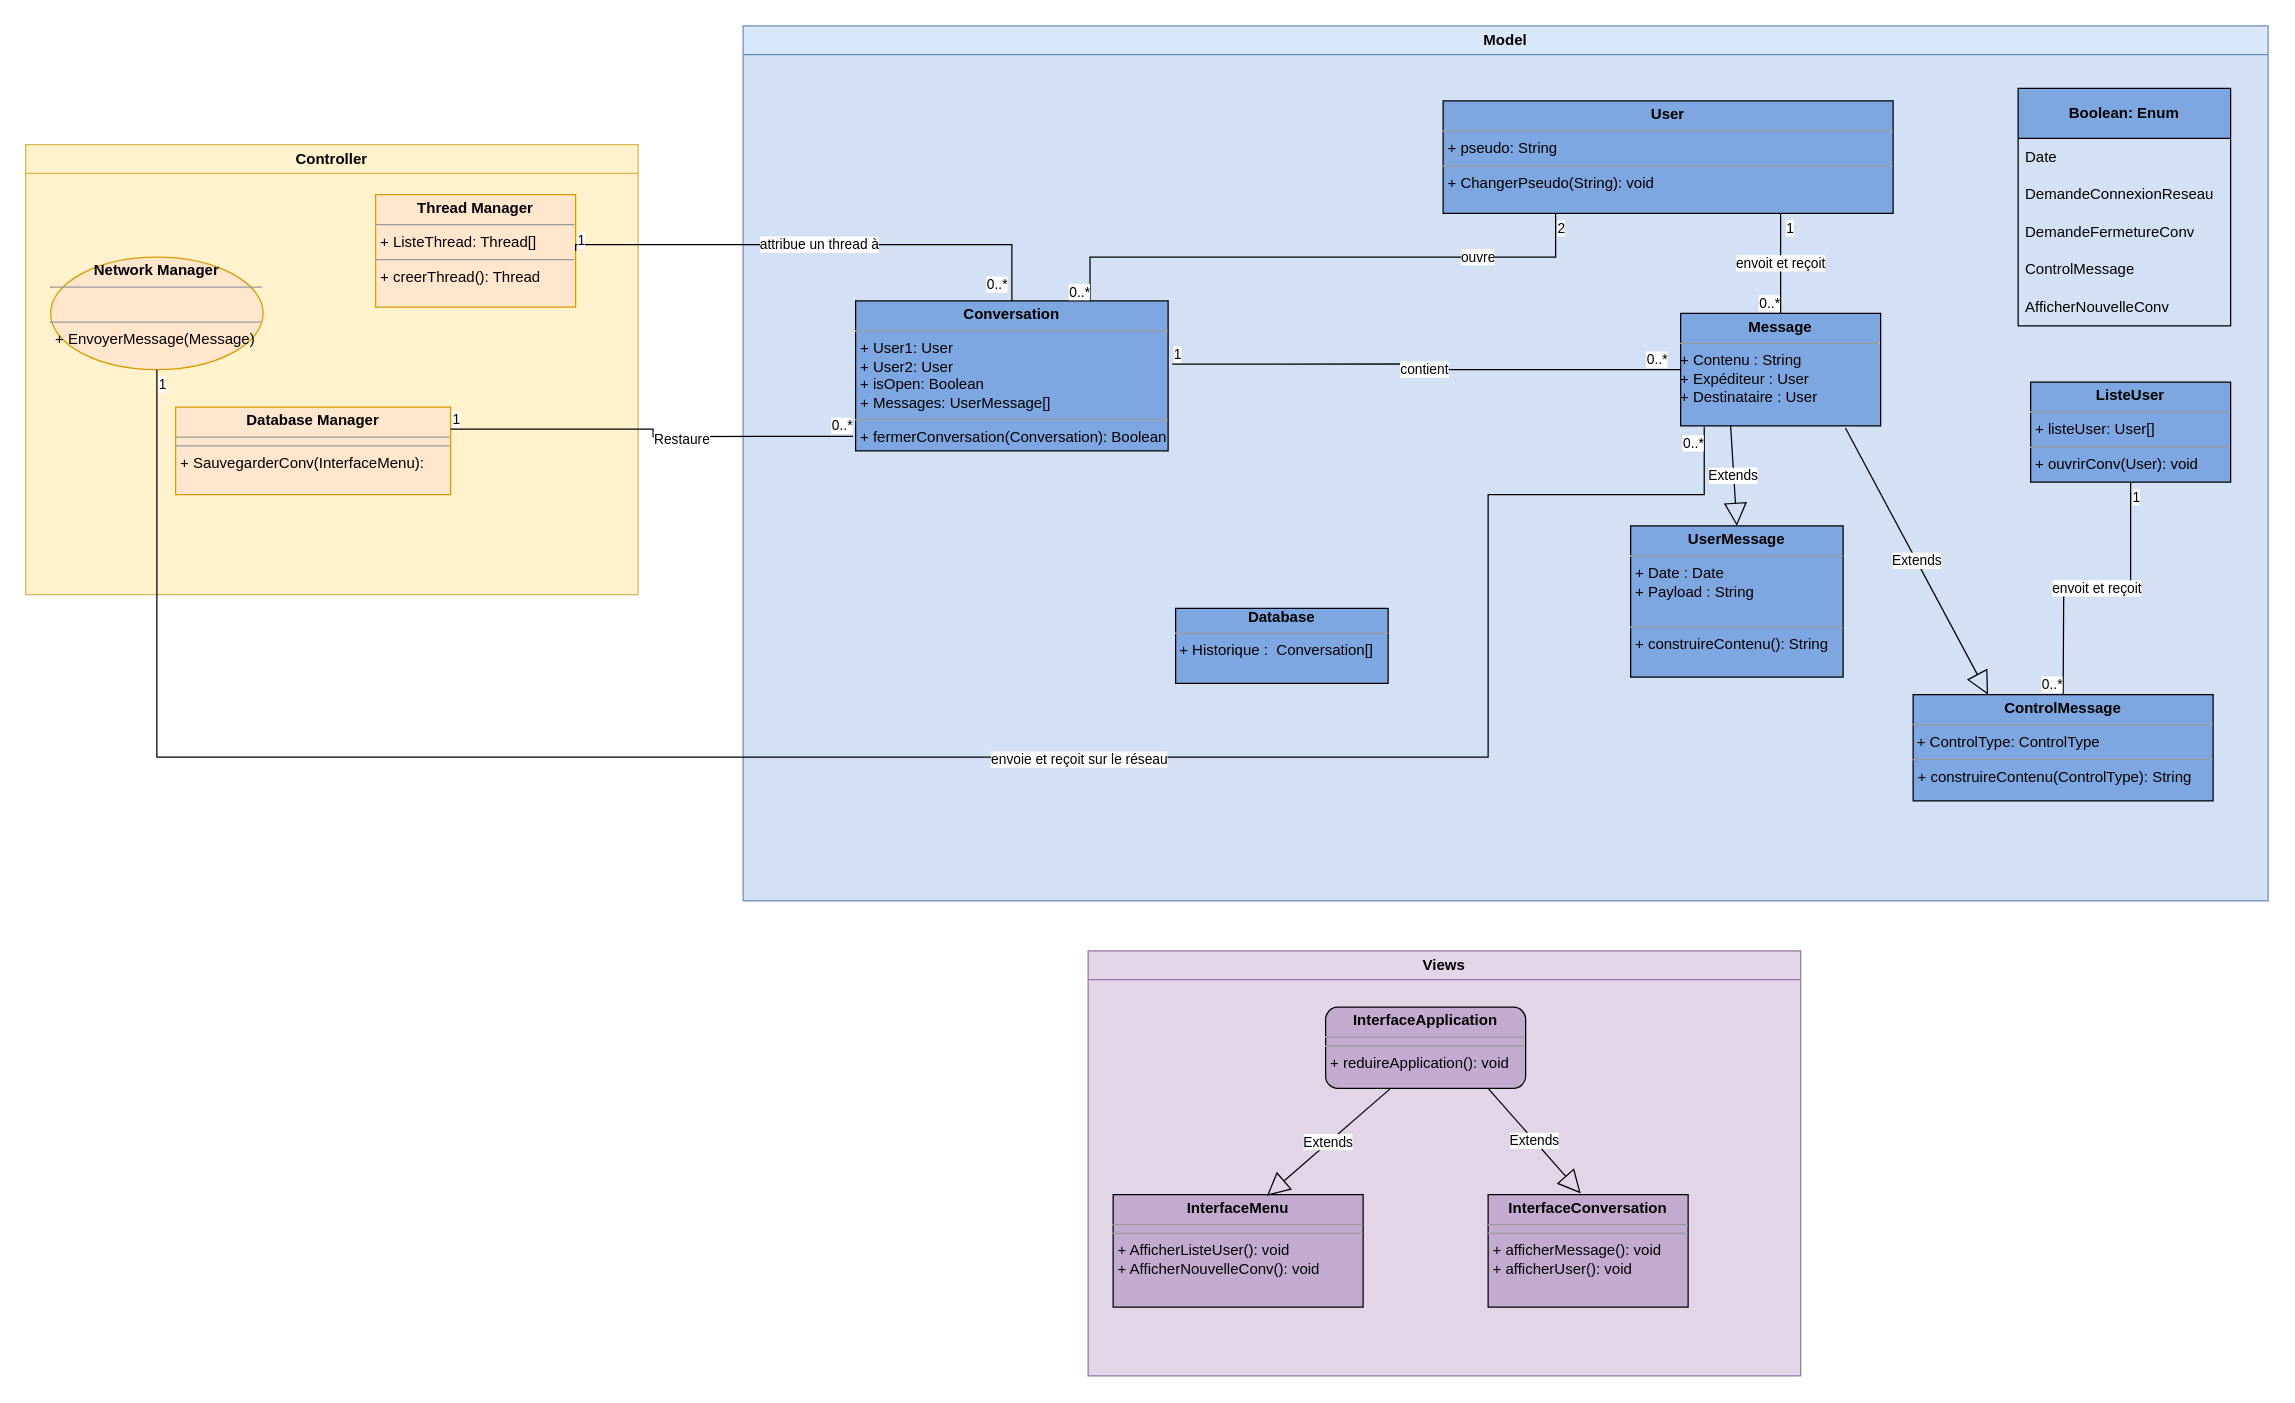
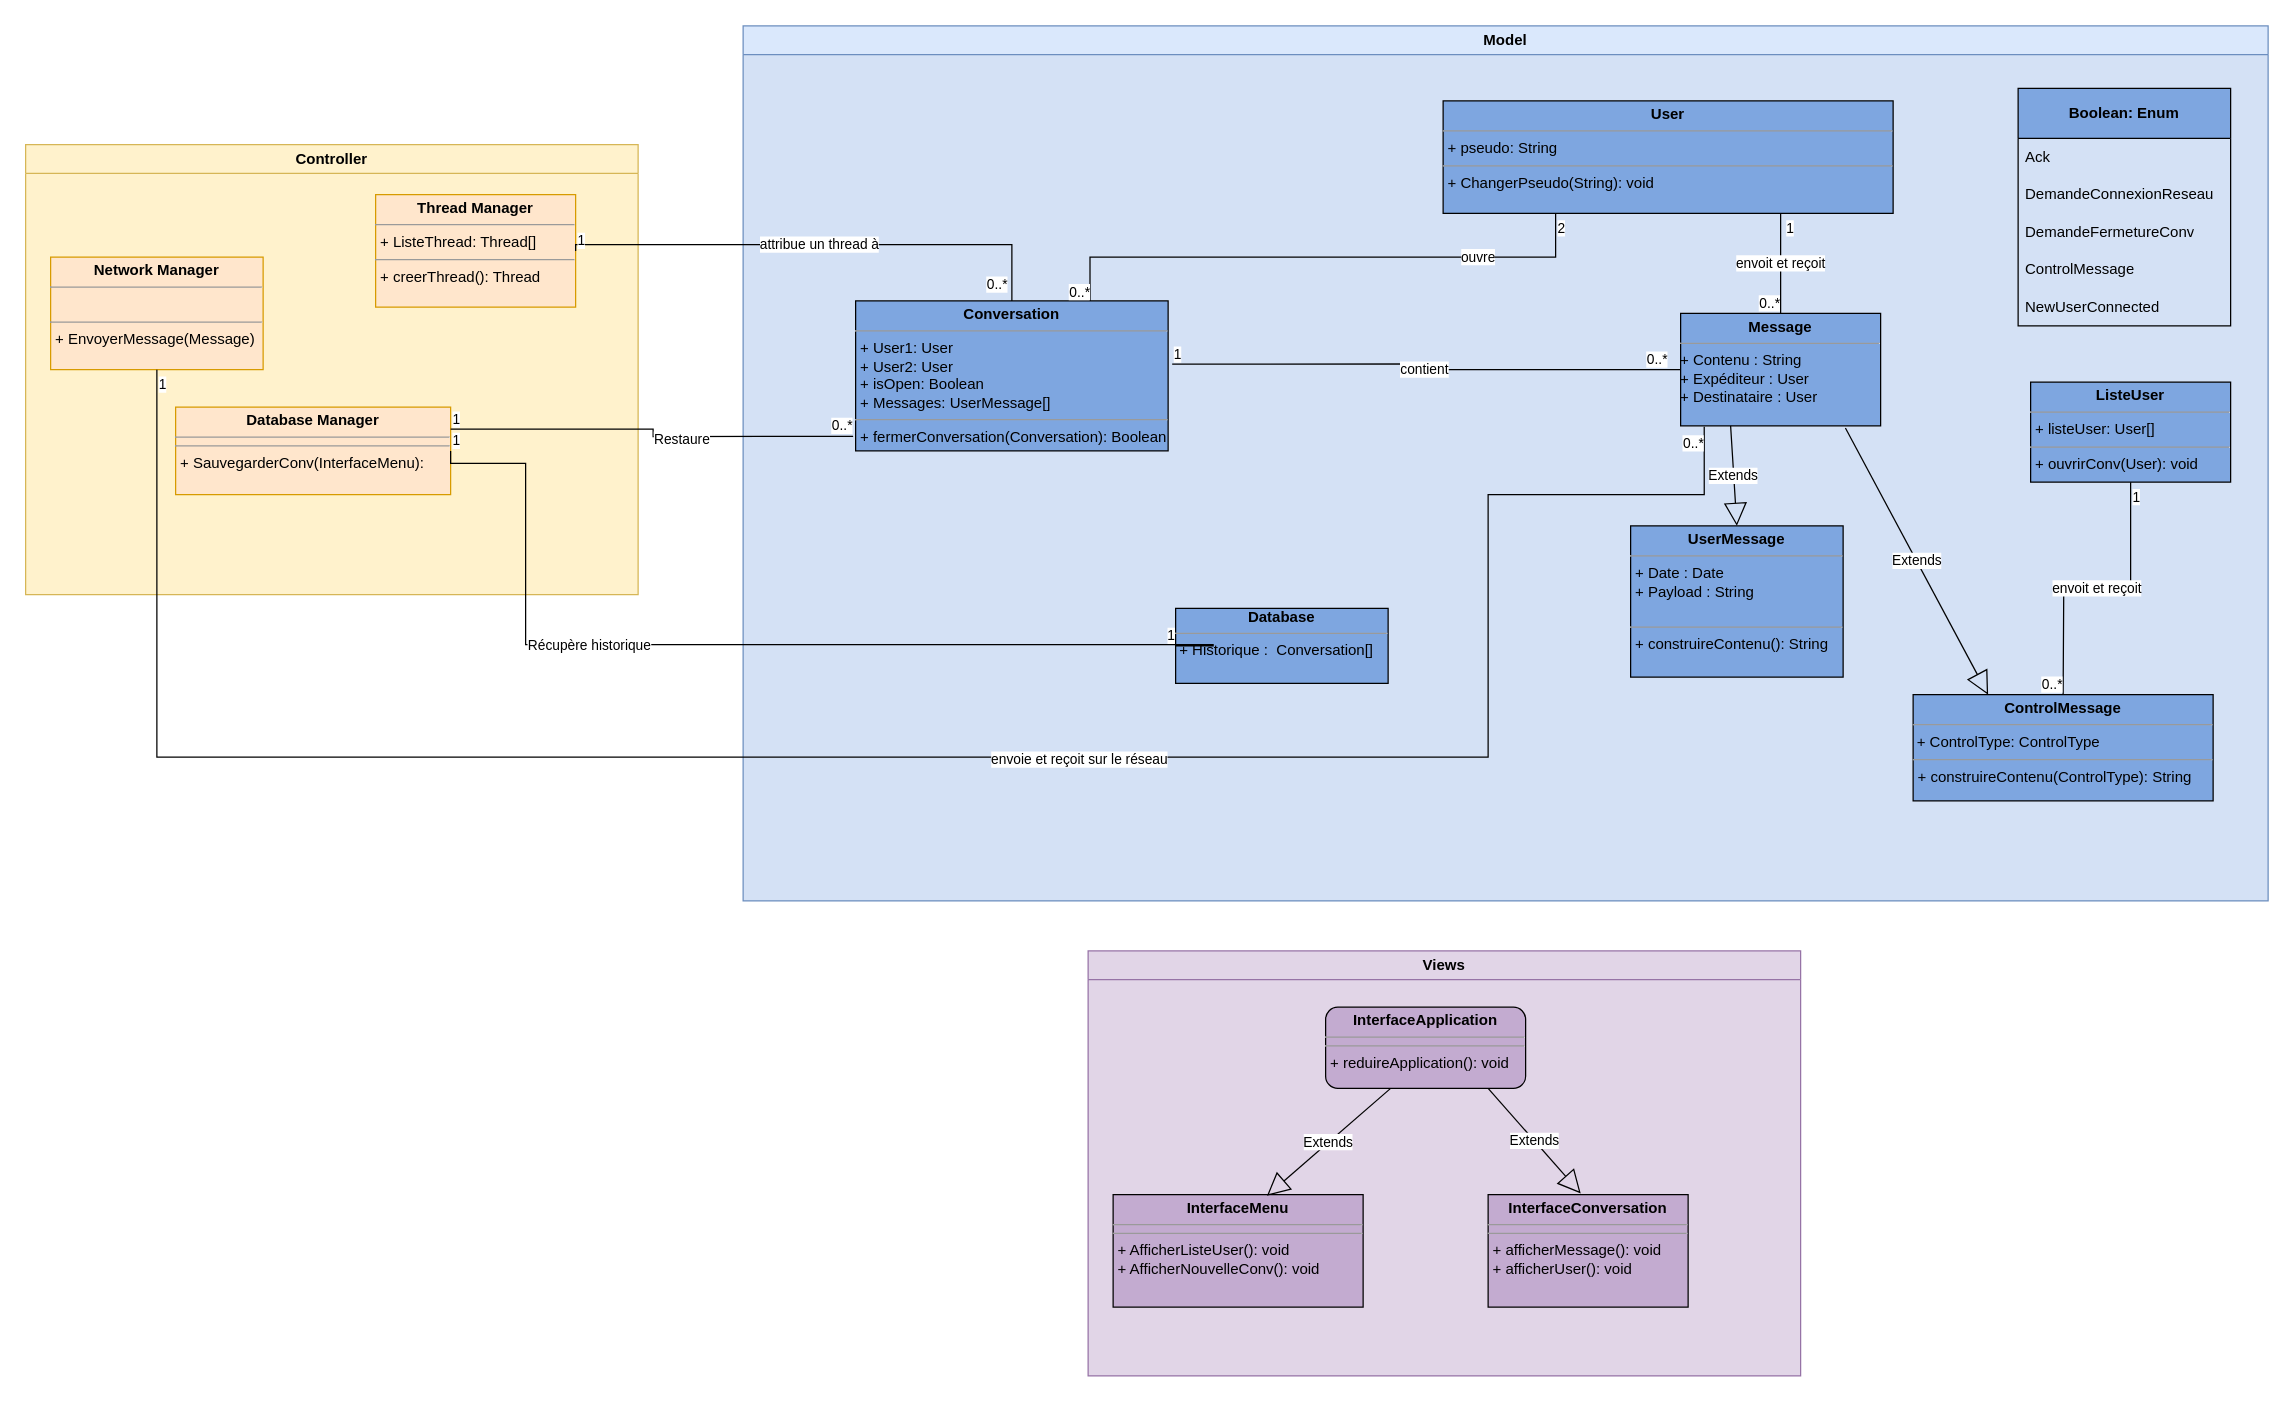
(2042, 157) -> (2038, 157)
(2104, 307) -> (2093, 307)
(157, 313) -> (157, 313)
none -> (754, 644)
